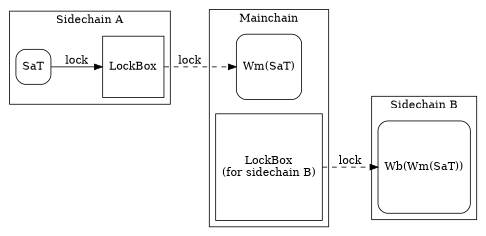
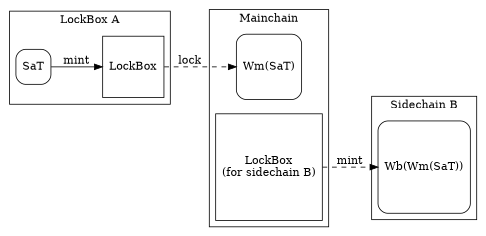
(90, 20) -> (90, 20)
(77, 61) -> (77, 61)
(350, 161) -> (350, 161)
